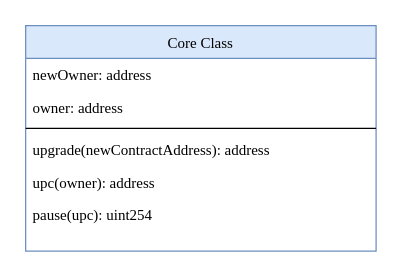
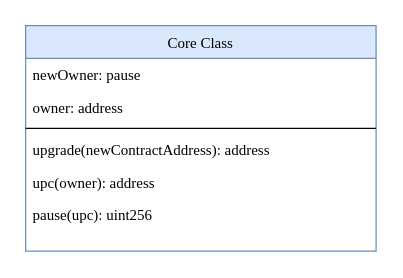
(100, 75) -> (92, 75)
(106, 215) -> (106, 215)
